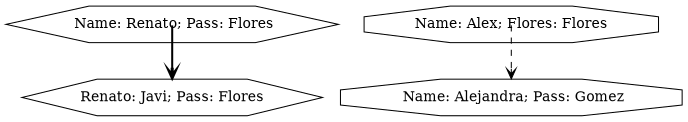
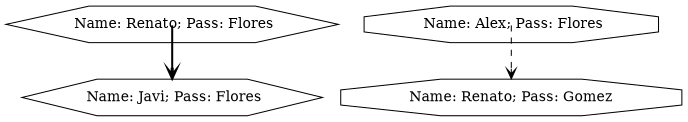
(511, 24) -> (511, 24)
(172, 97) -> (172, 97)
(511, 97) -> (511, 97)
